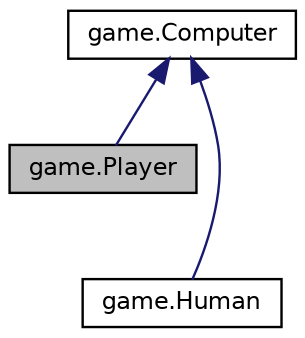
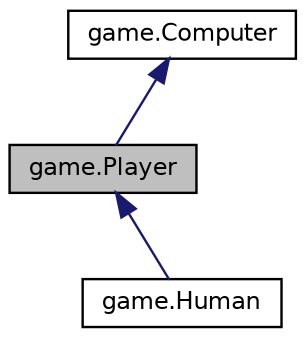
(219, 181) -> (149, 247)
